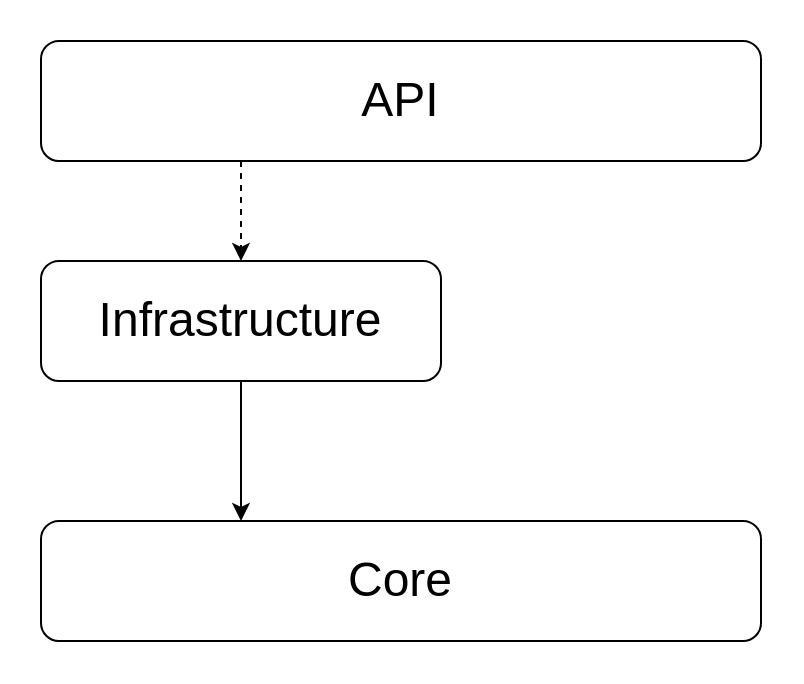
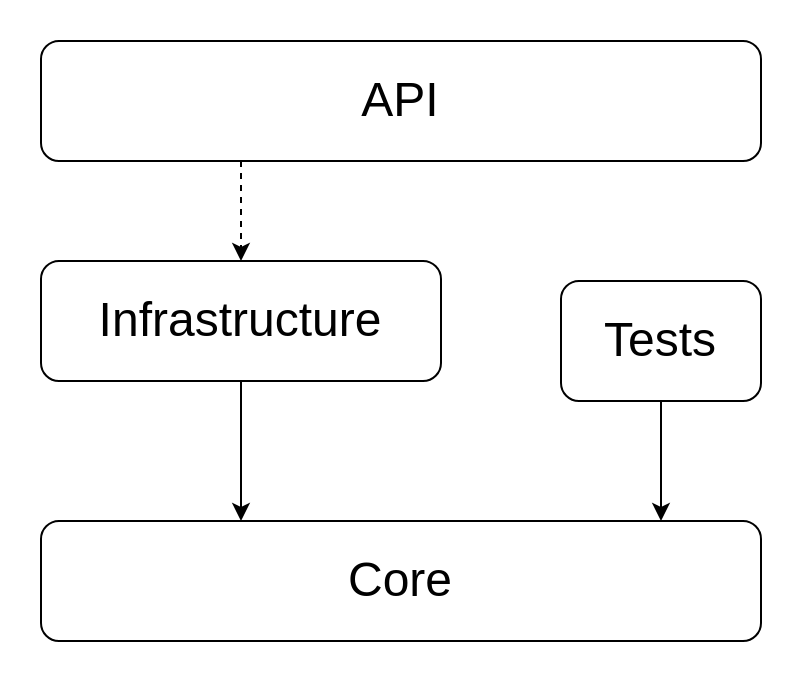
none -> (661, 341)
none -> (661, 454)
